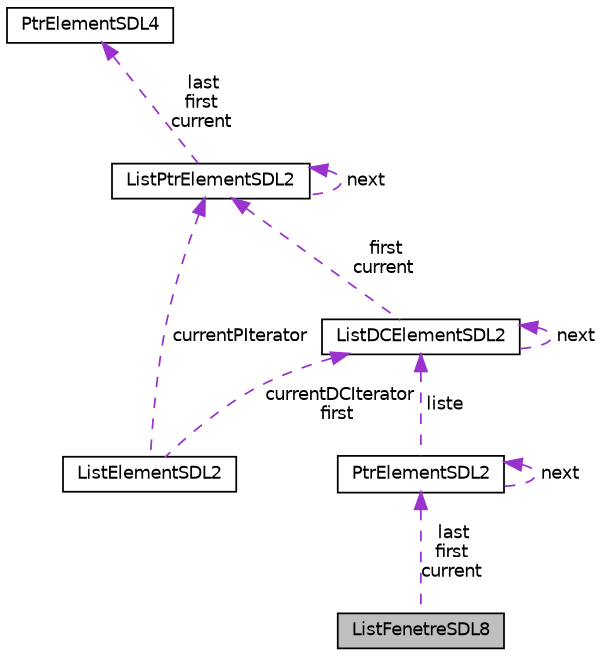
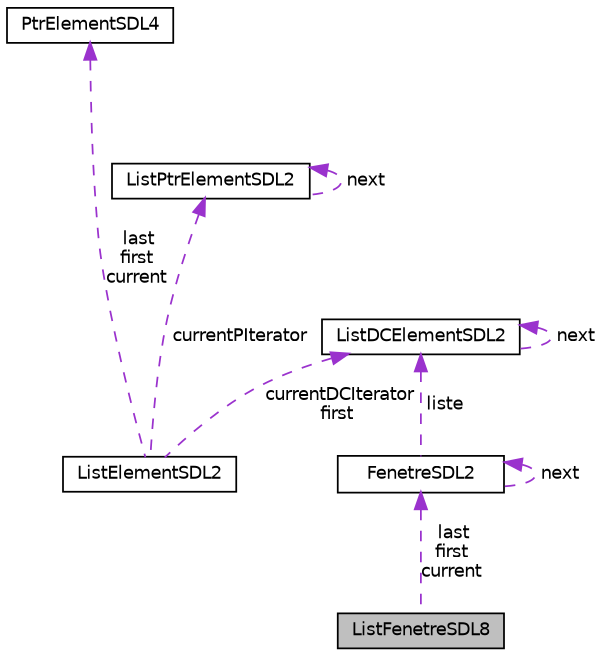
(156, 110) -> (101, 261)
(323, 264) -> none
(421, 474) -> (421, 474)
